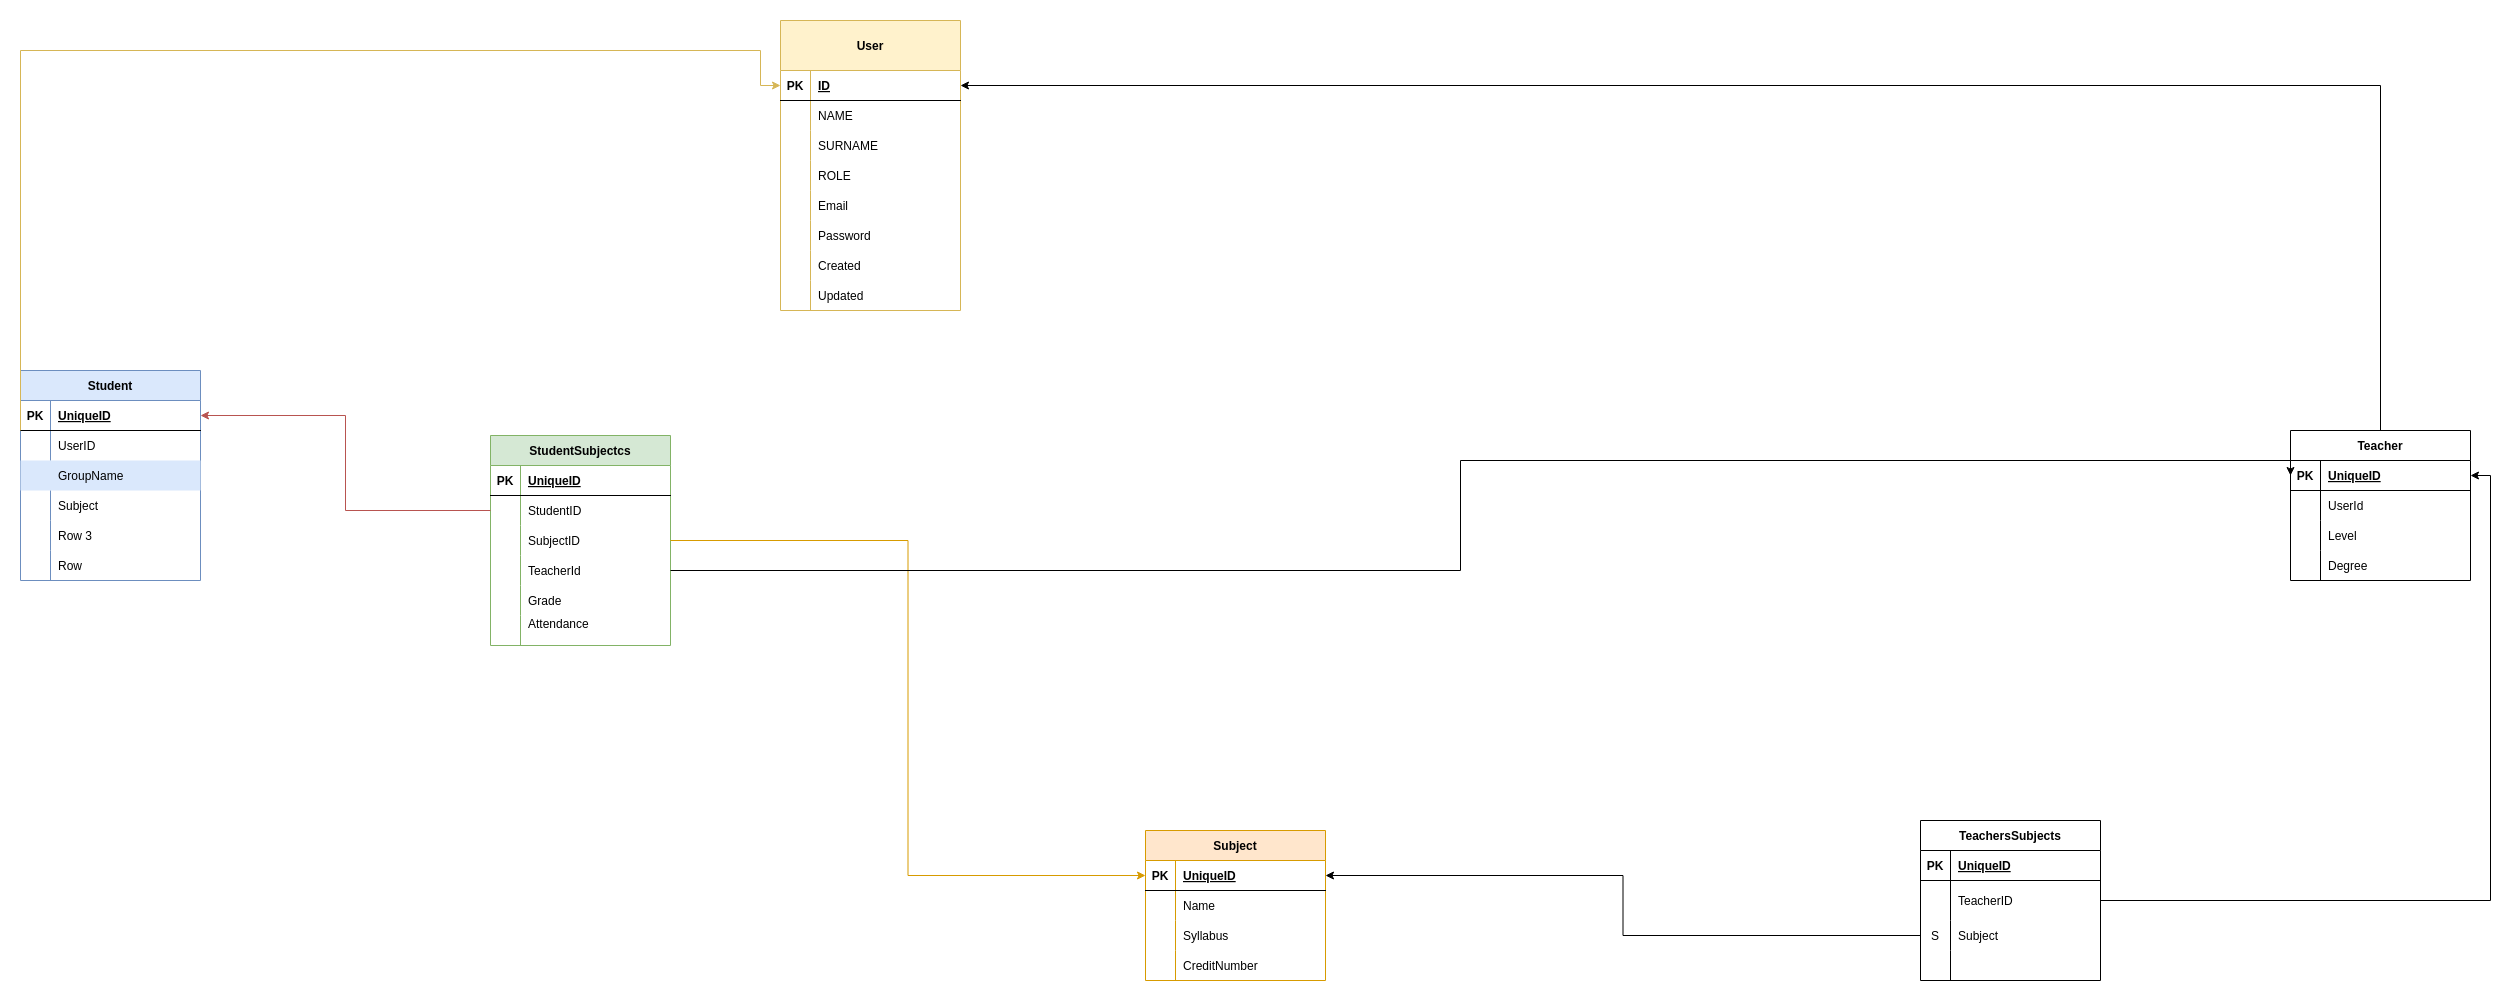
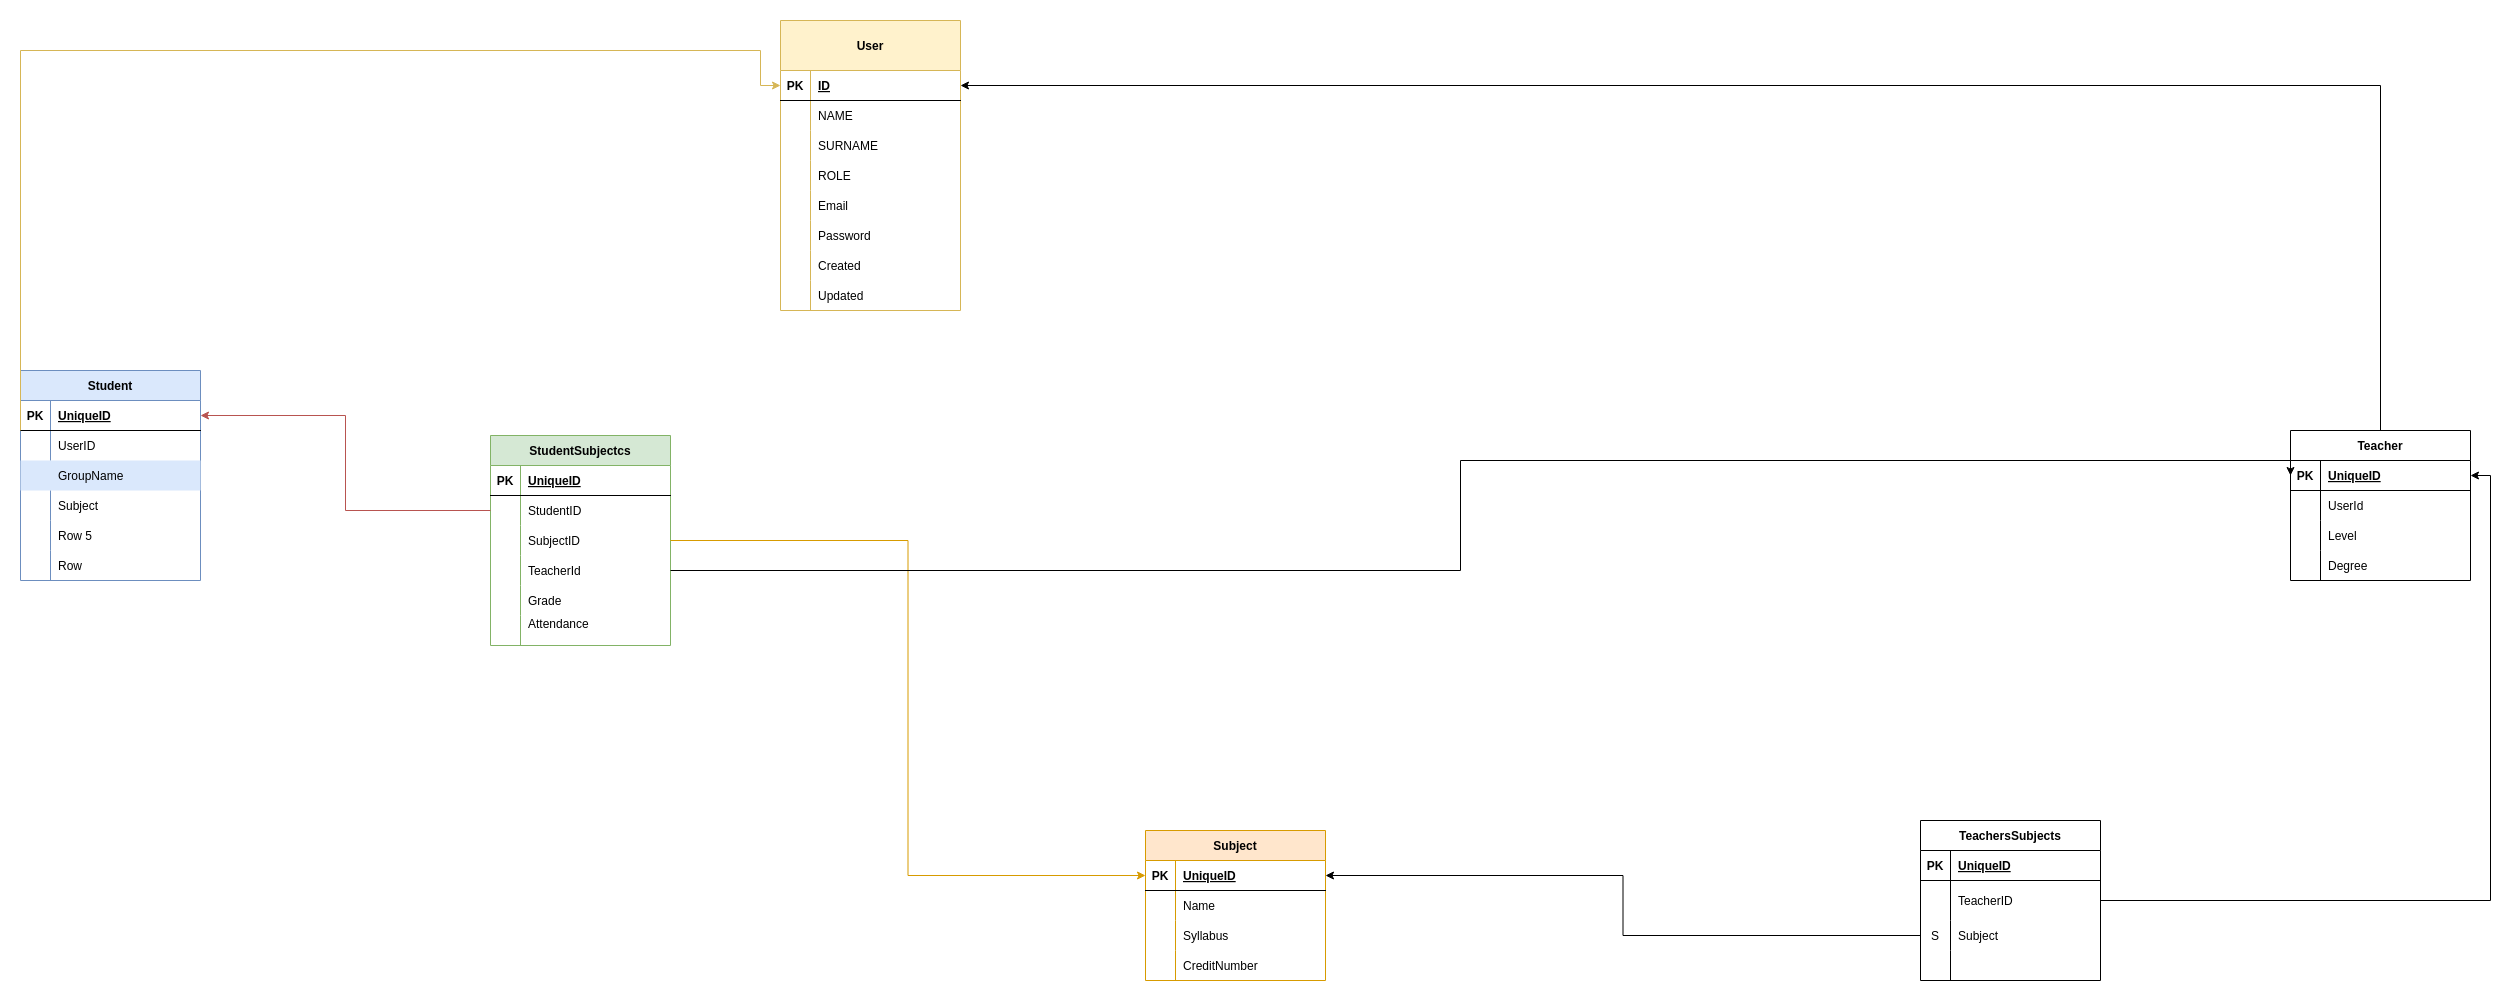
(73, 536) -> (73, 536)
